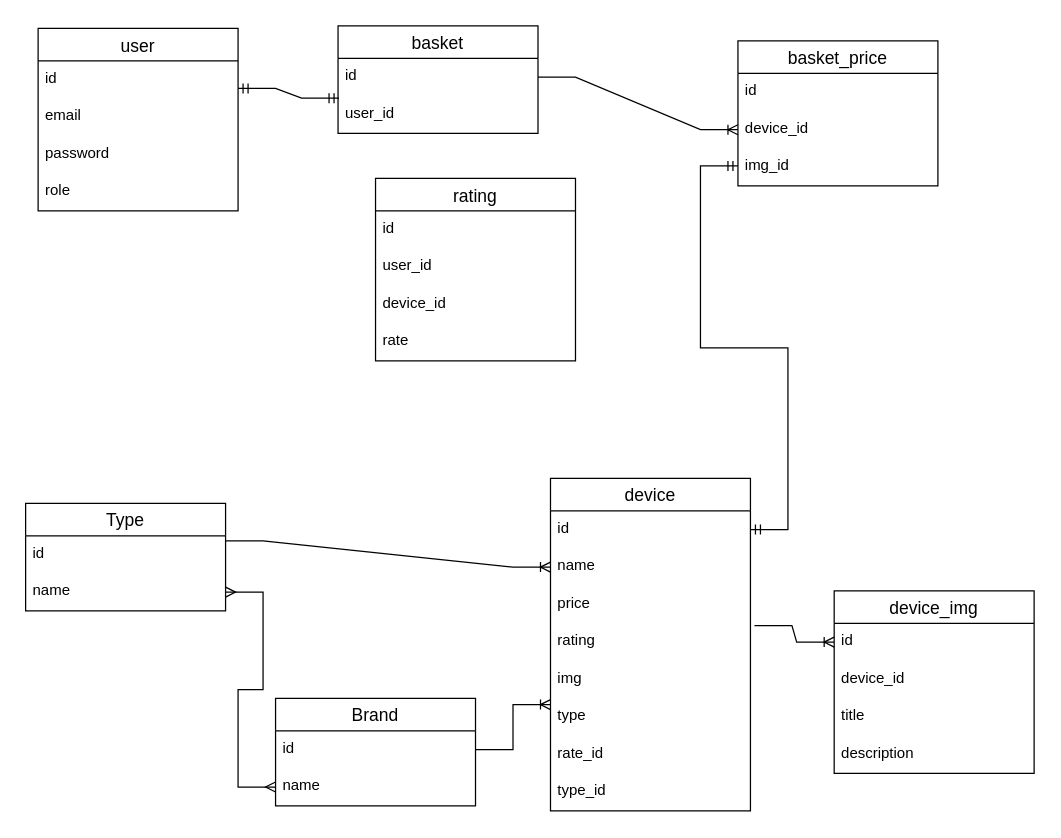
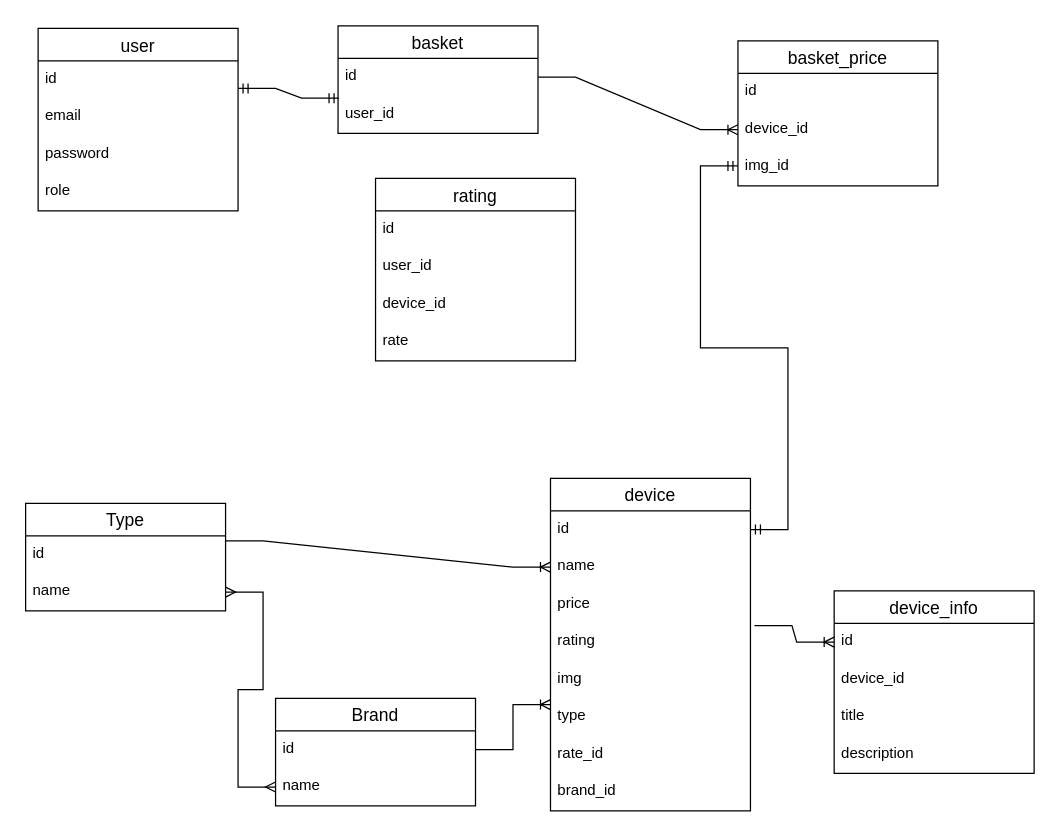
(934, 608) -> (934, 608)
(585, 790) -> (589, 790)
